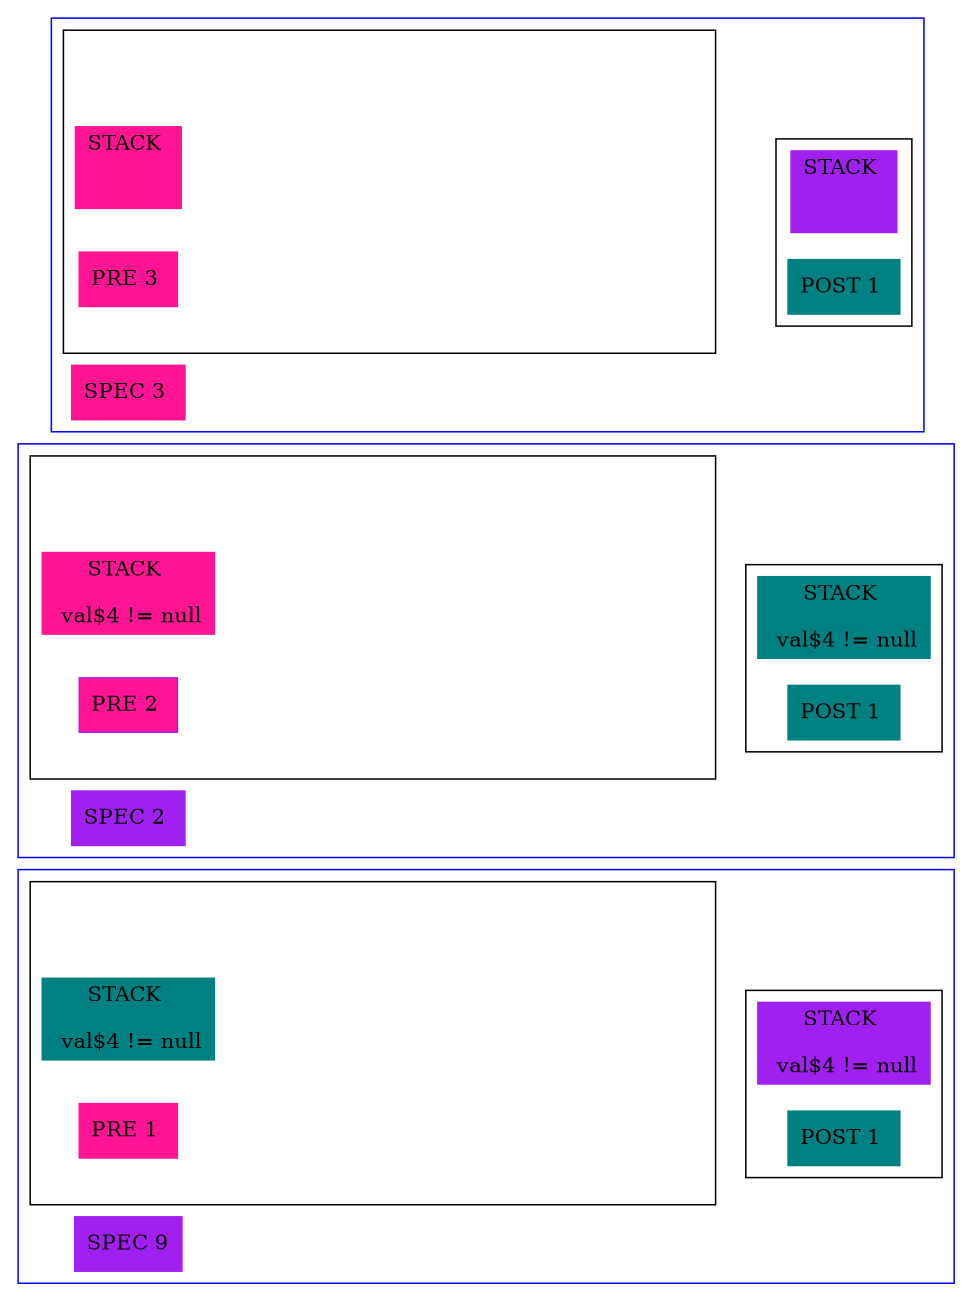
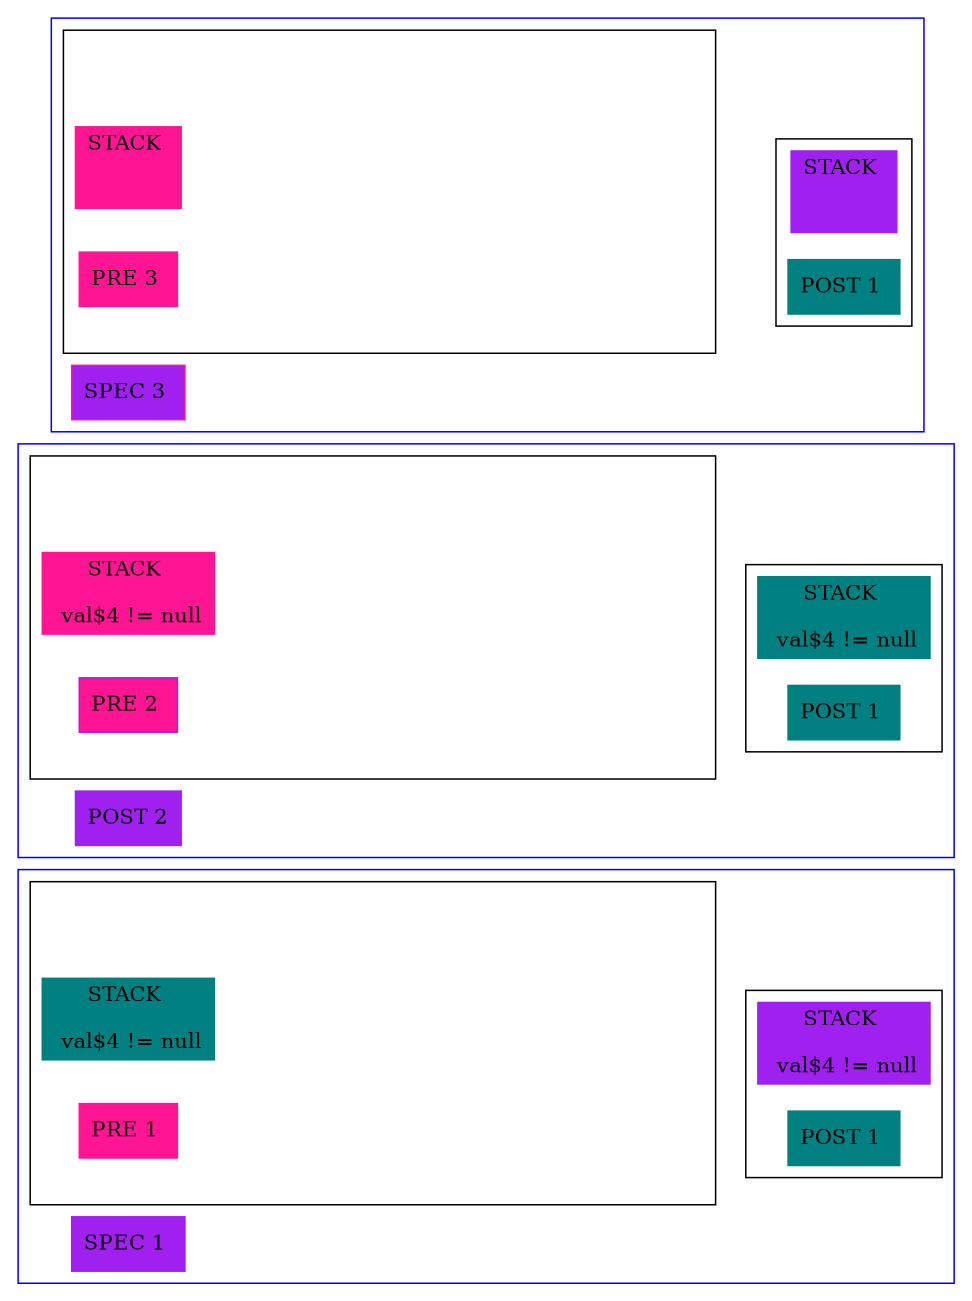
(128, 393) -> (128, 393)
(128, 818) -> (128, 818)
(128, 1244) -> (128, 1244)
